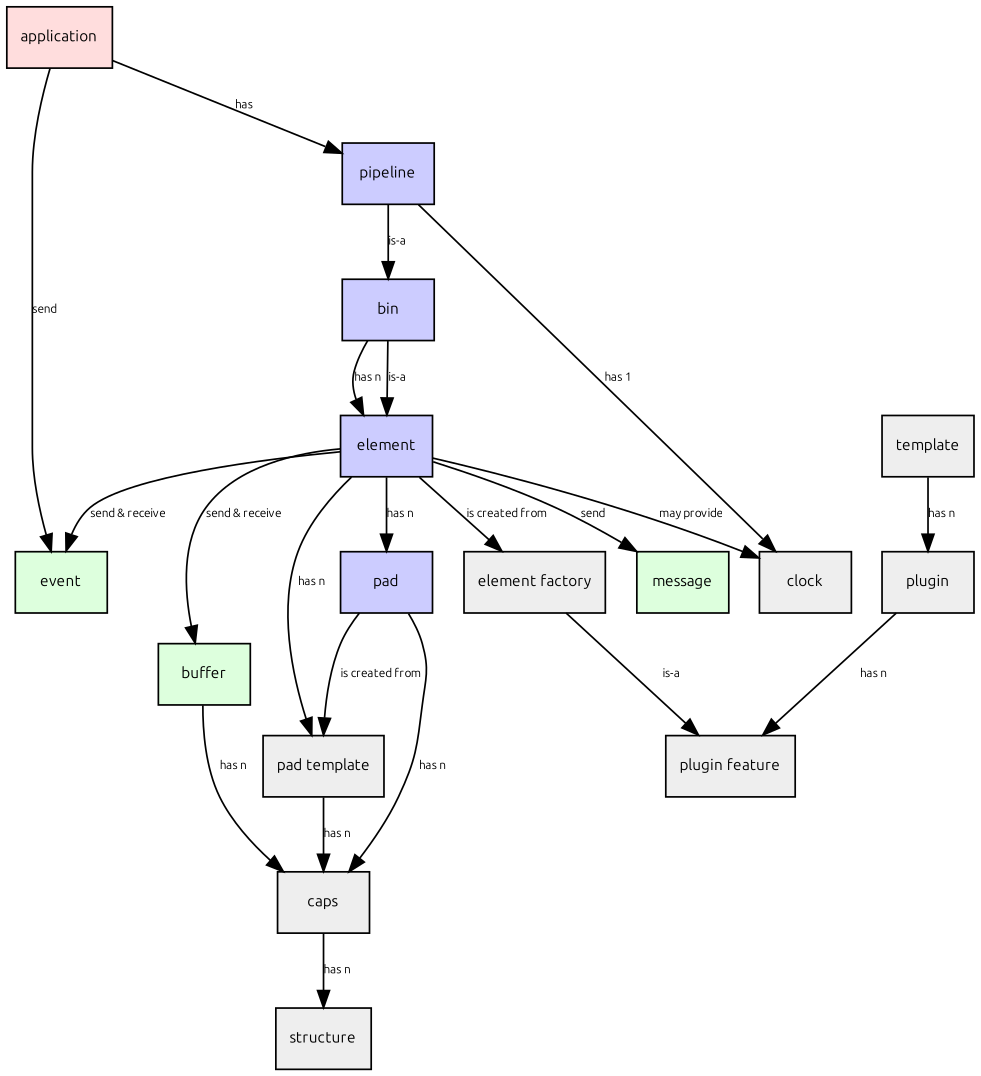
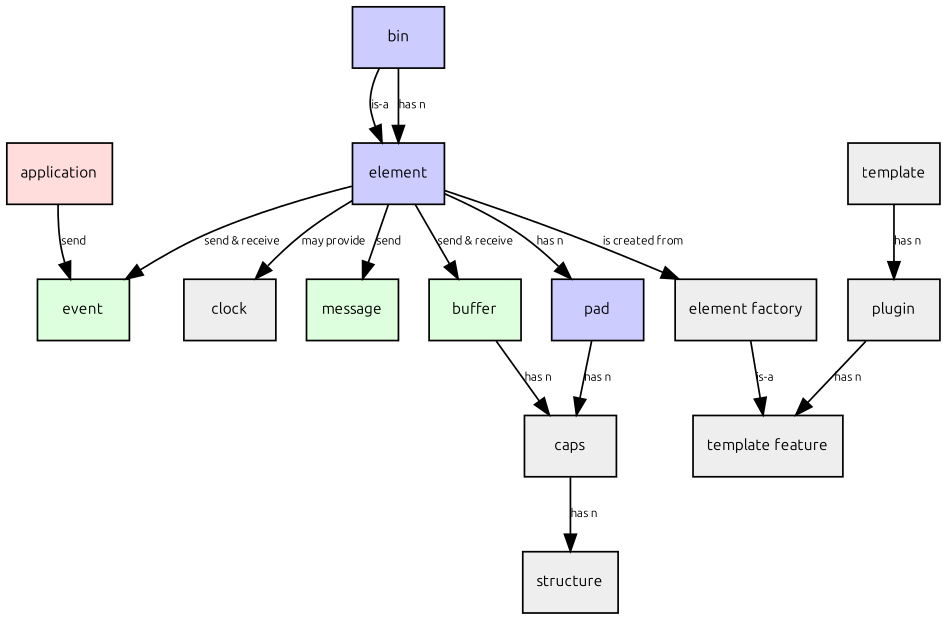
(388, 174) -> none
(324, 766) -> none
(730, 766) -> (768, 446)
